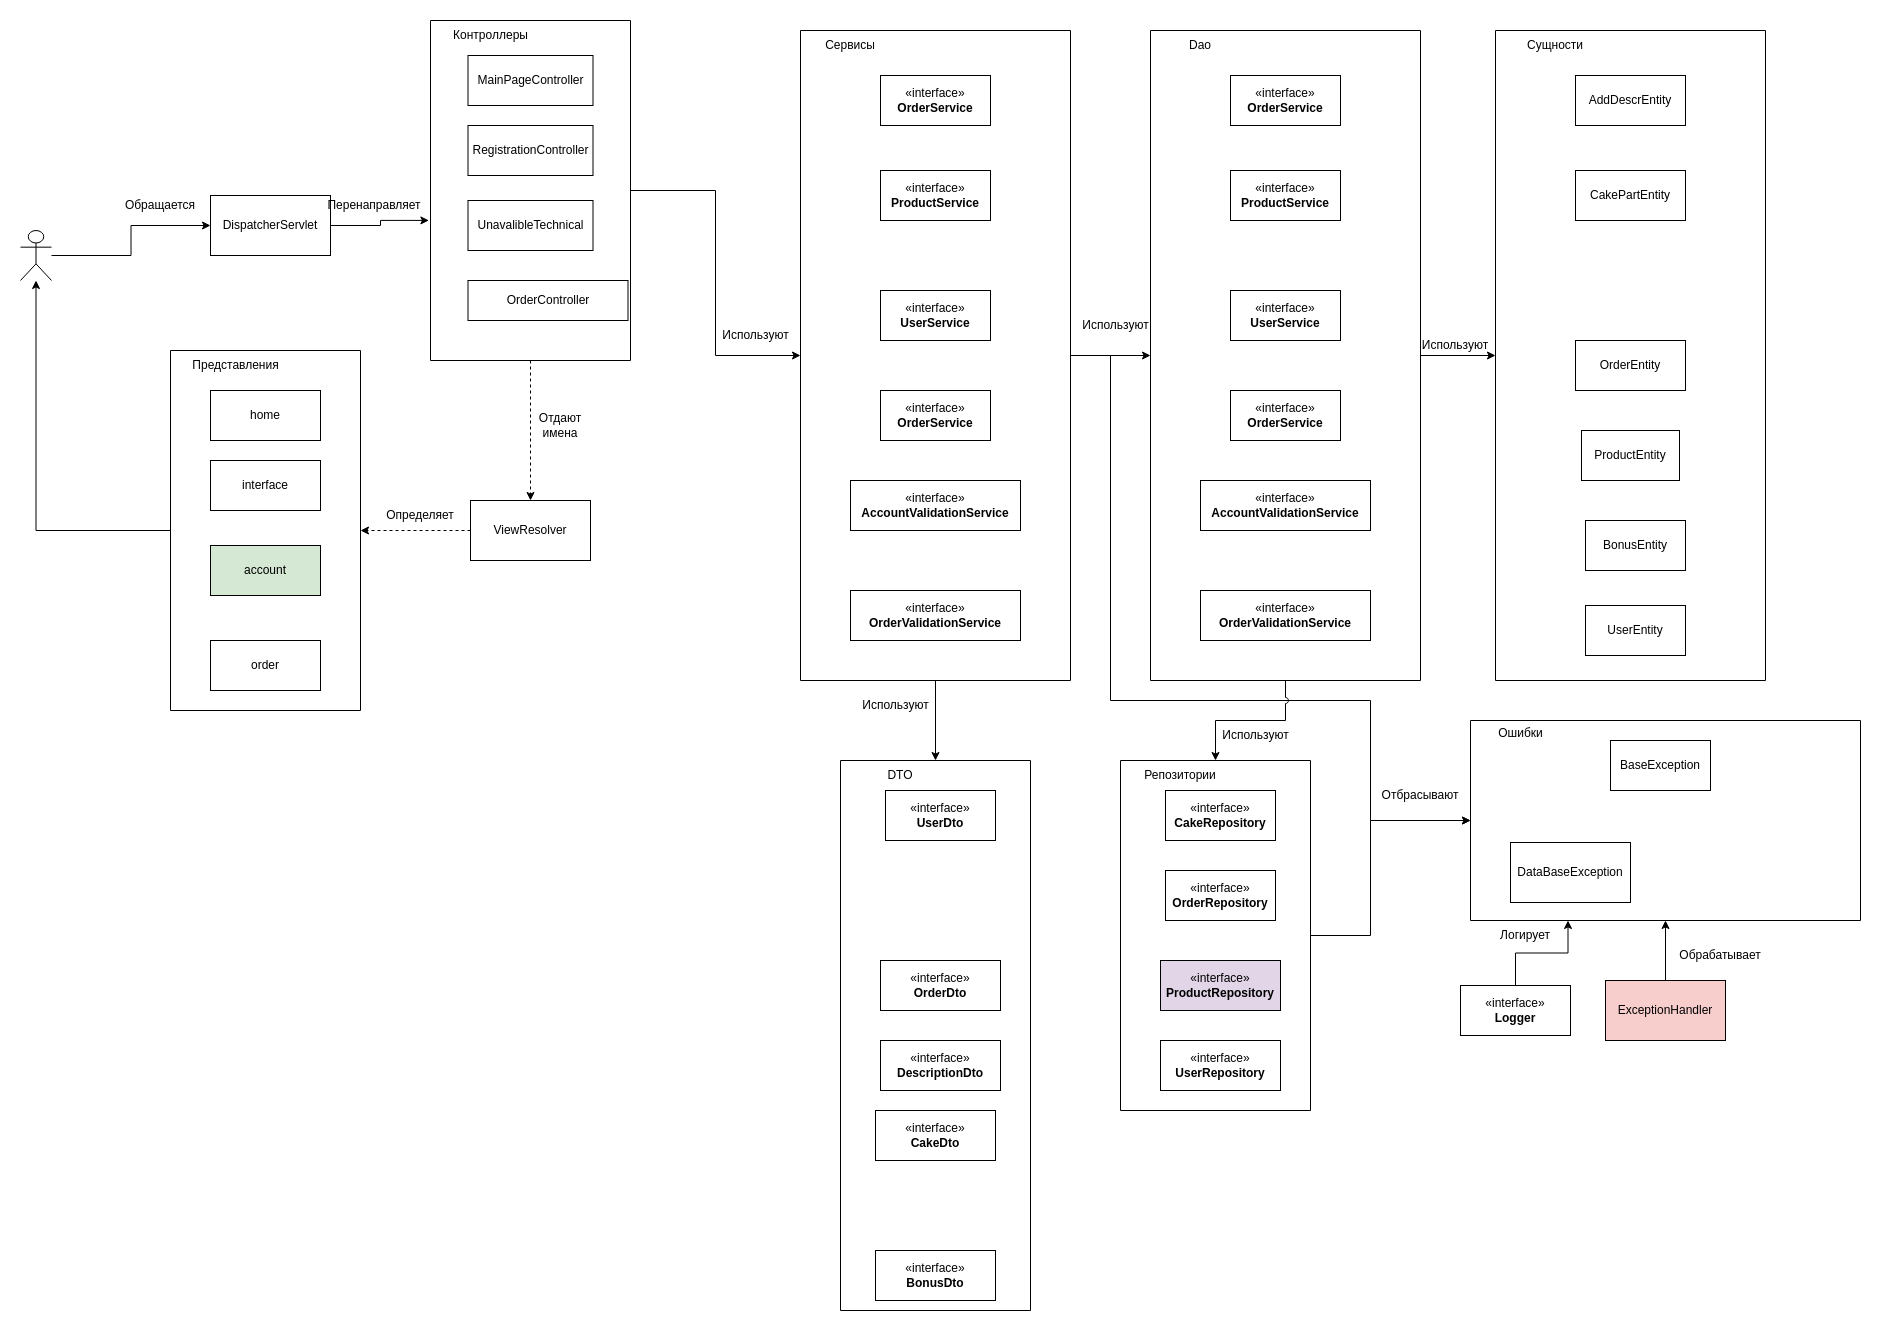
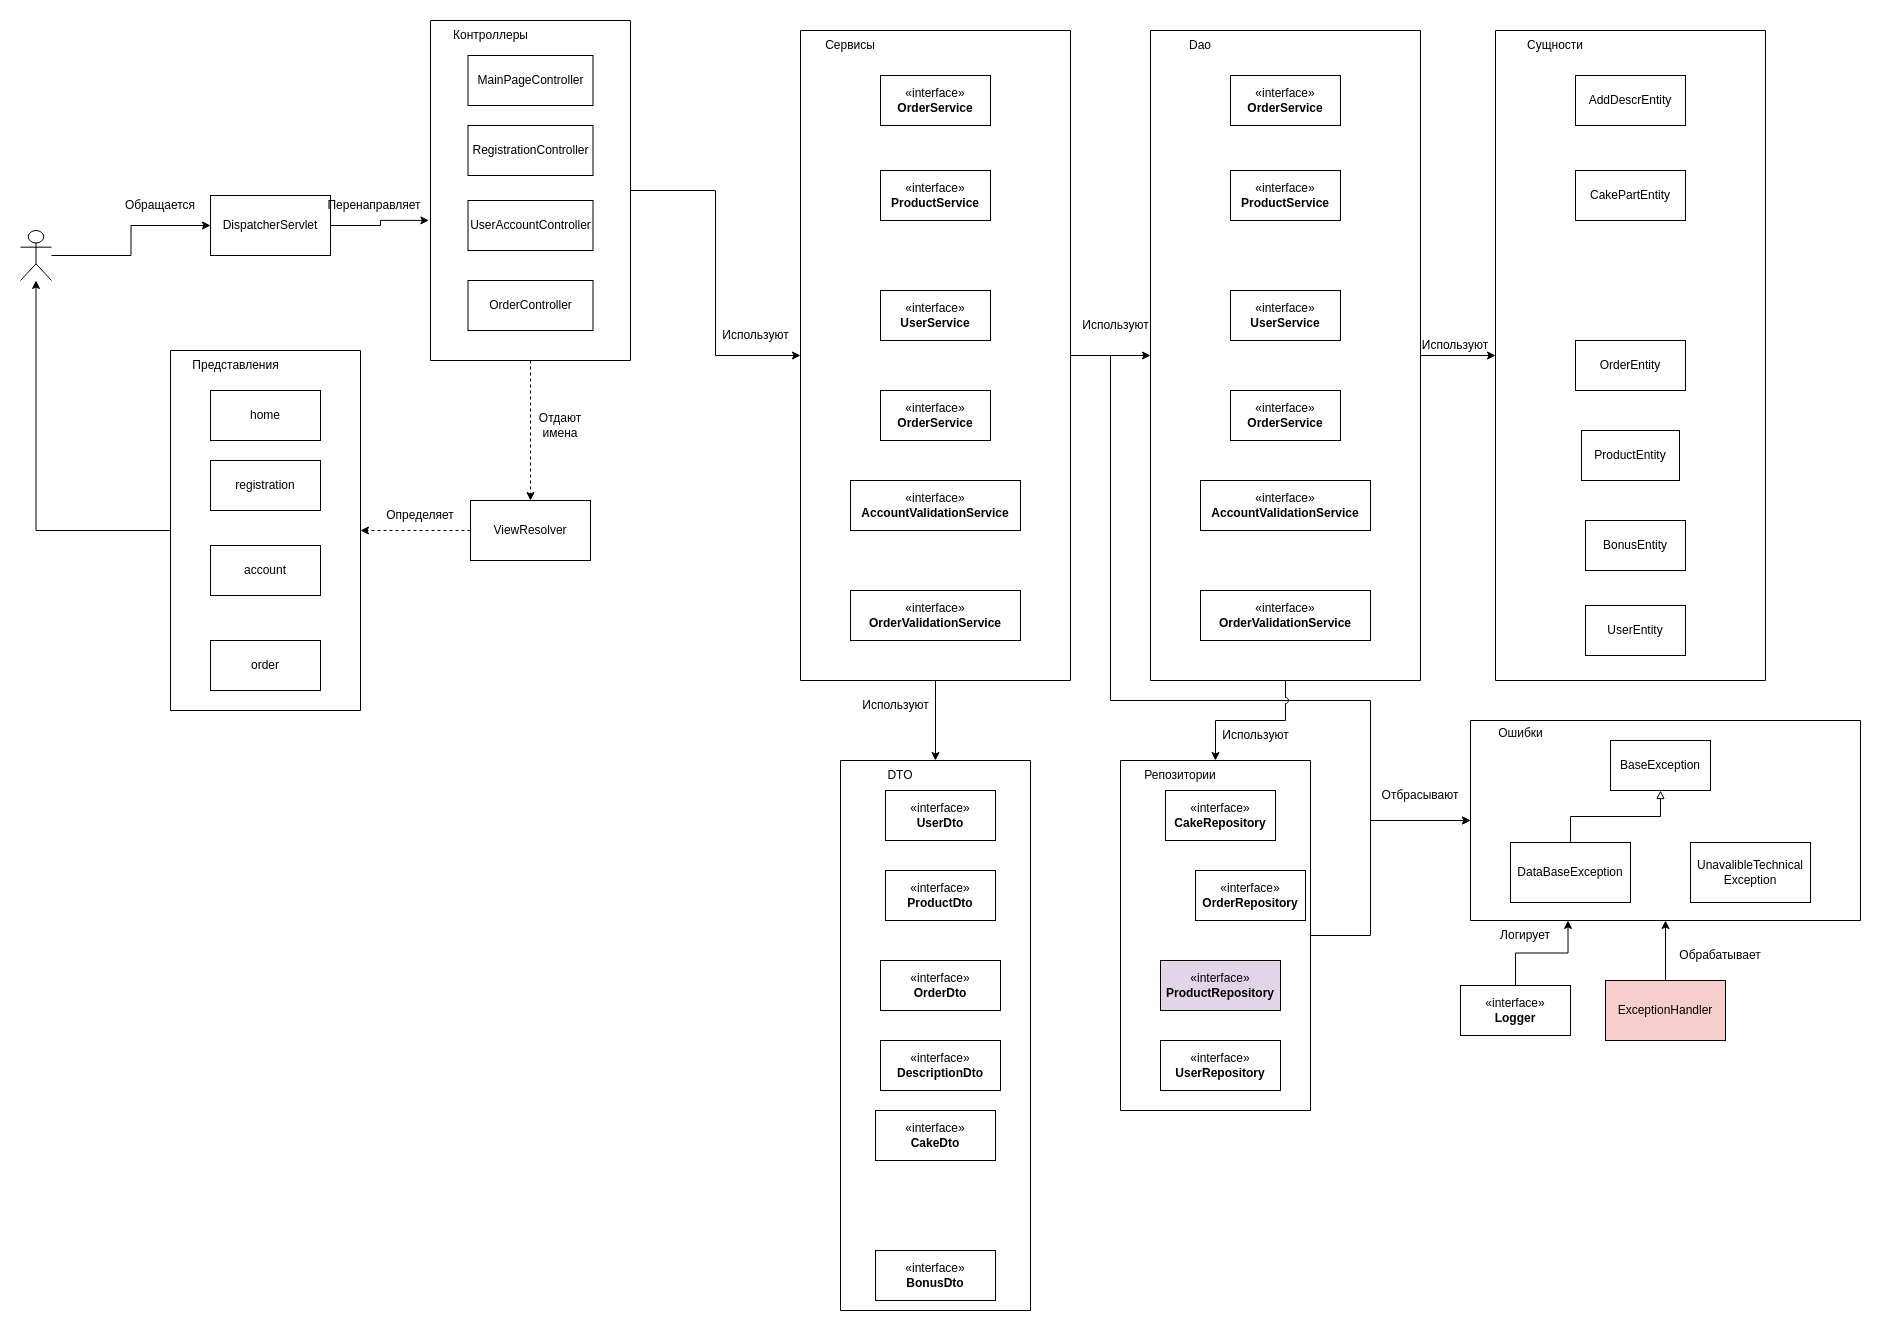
(531, 226) -> (531, 226)
(548, 301) -> (531, 306)
(266, 486) -> (266, 486)
(266, 571) -> (266, 571)
none -> (1611, 817)
none -> (1751, 873)
none -> (941, 896)
(1221, 896) -> (1251, 896)
